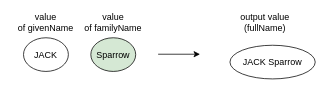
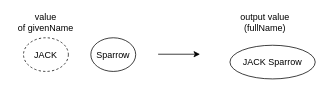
(113, 23) -> none
(45, 55) -> (45, 55)
(113, 55) -> (113, 55)
